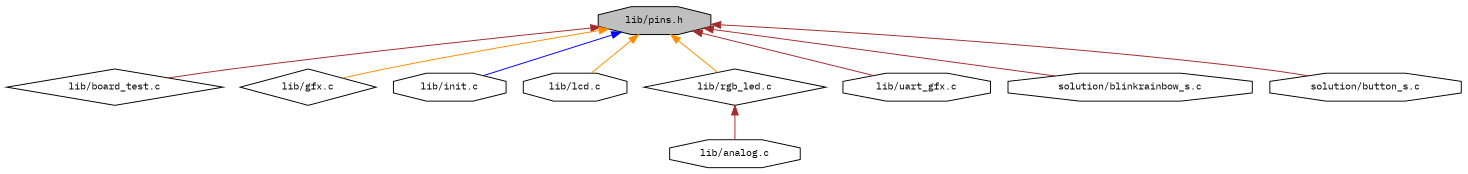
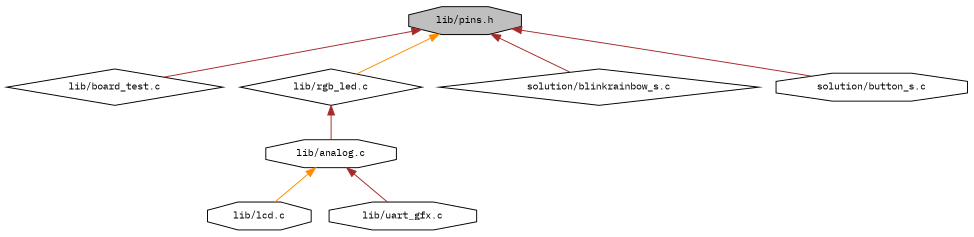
(788, 54) -> (371, 188)
(611, 57) -> (291, 188)
(308, 87) -> none
(450, 87) -> none
(1130, 87) -> (599, 87)
